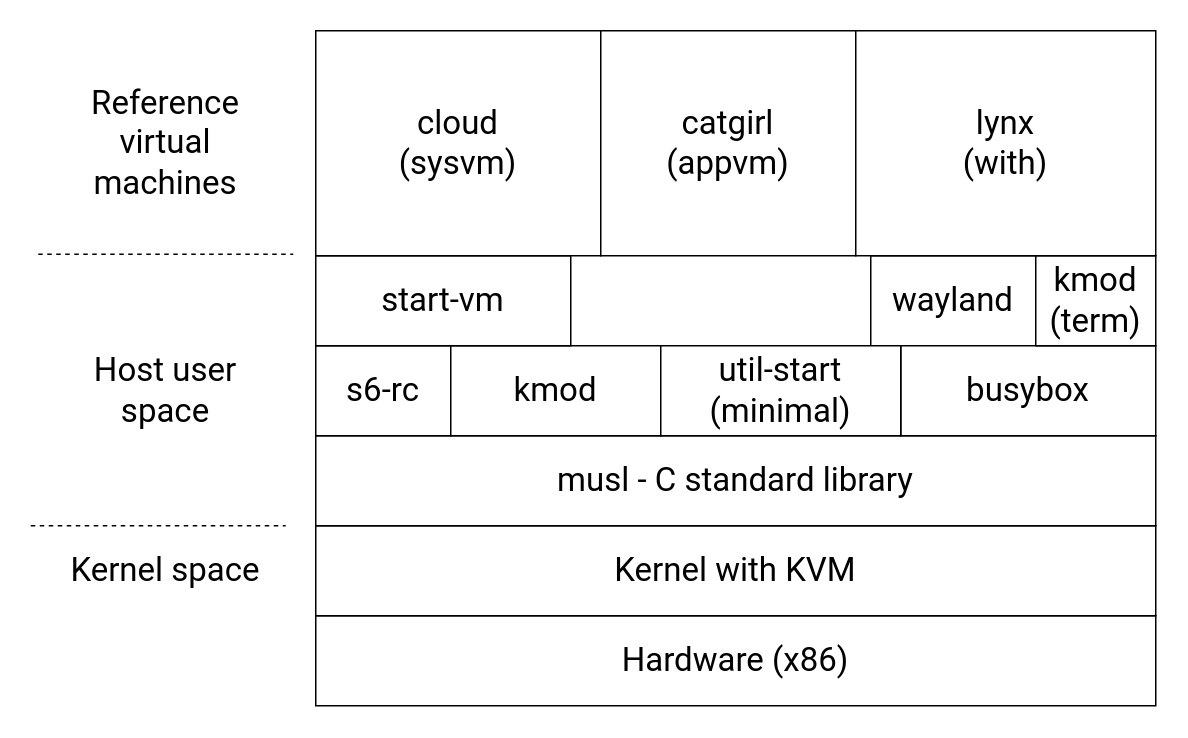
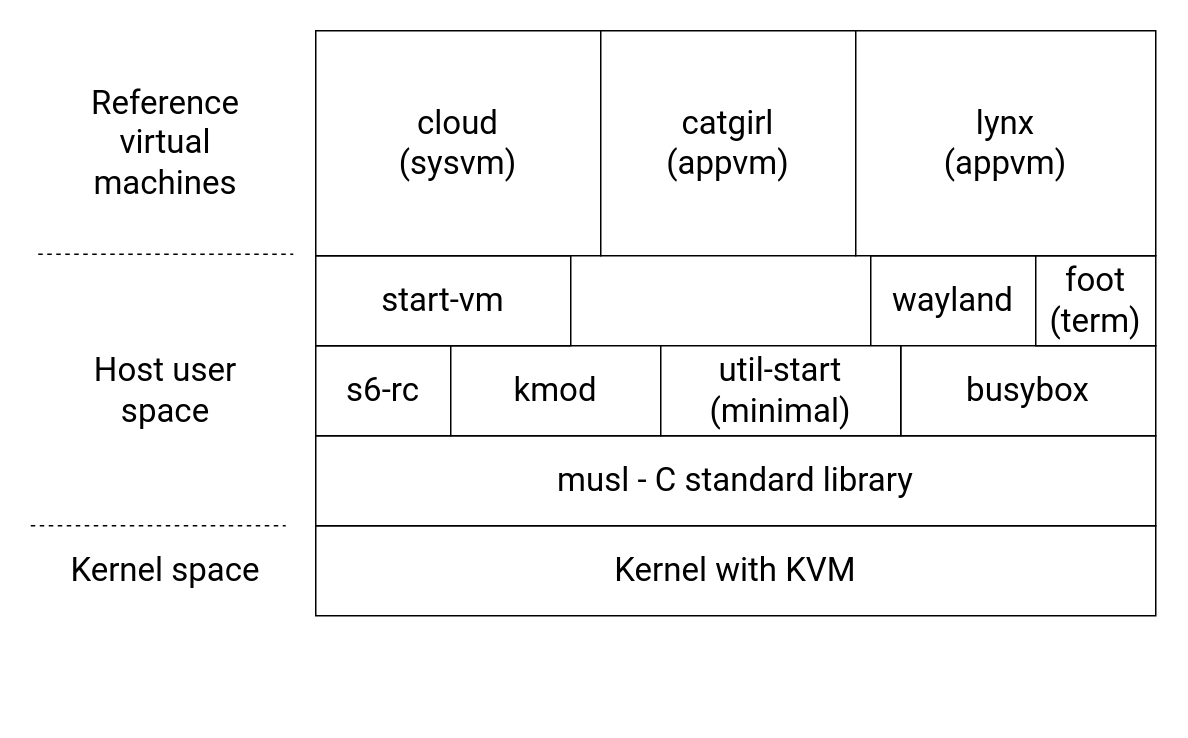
(1006, 143) -> (1006, 143)
(1096, 301) -> (1096, 301)
(736, 661) -> none
